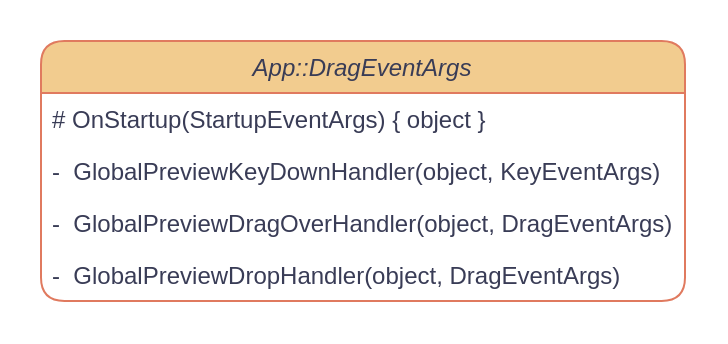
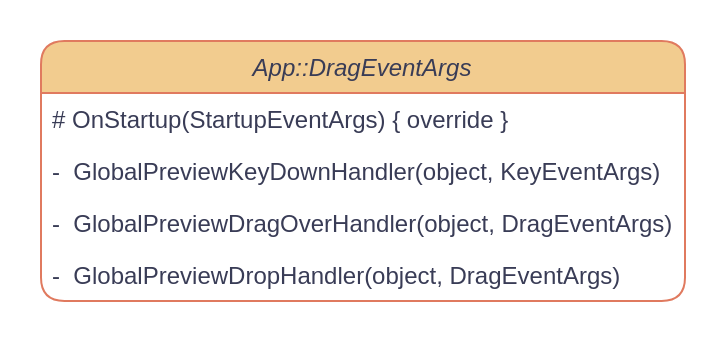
(308, 120) -> (319, 120)
